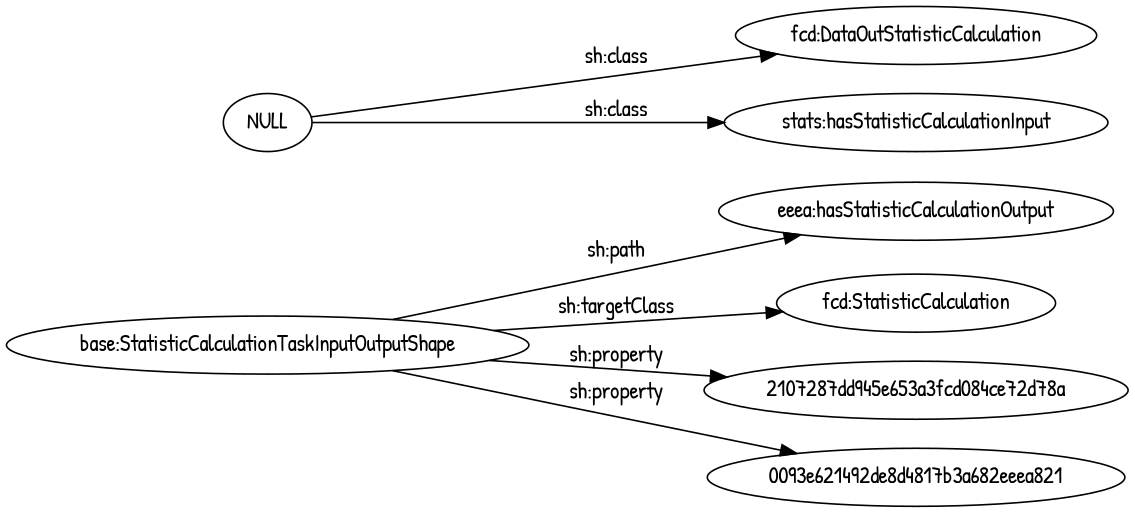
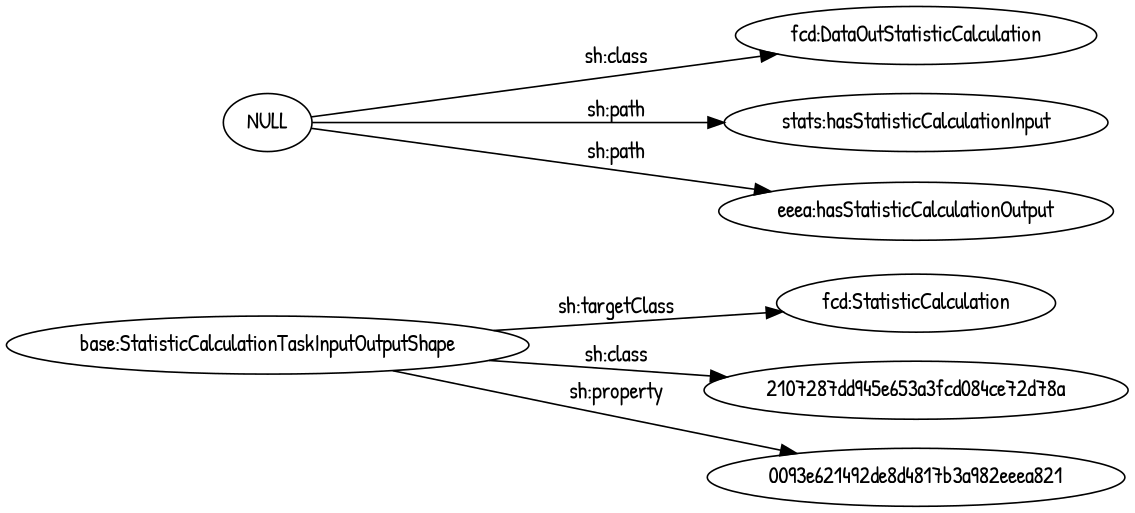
(617, 110) -> (617, 110)
(588, 279) -> (533, 159)
(617, 356) -> (617, 356)
(916, 477) -> (916, 477)
